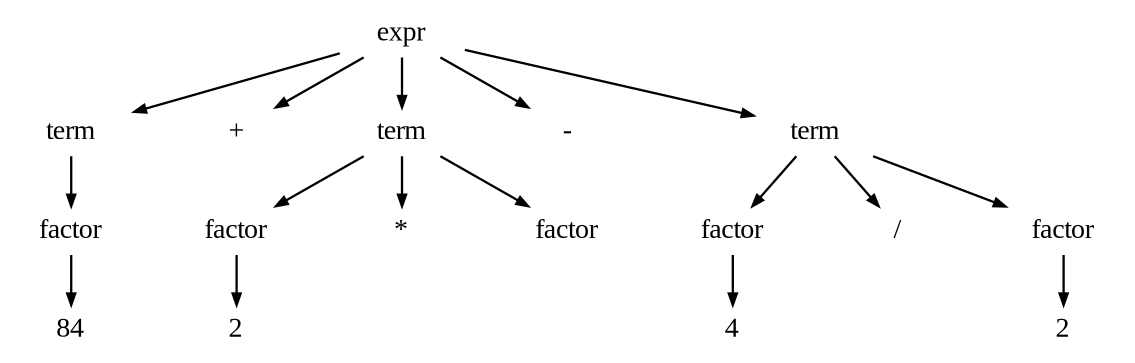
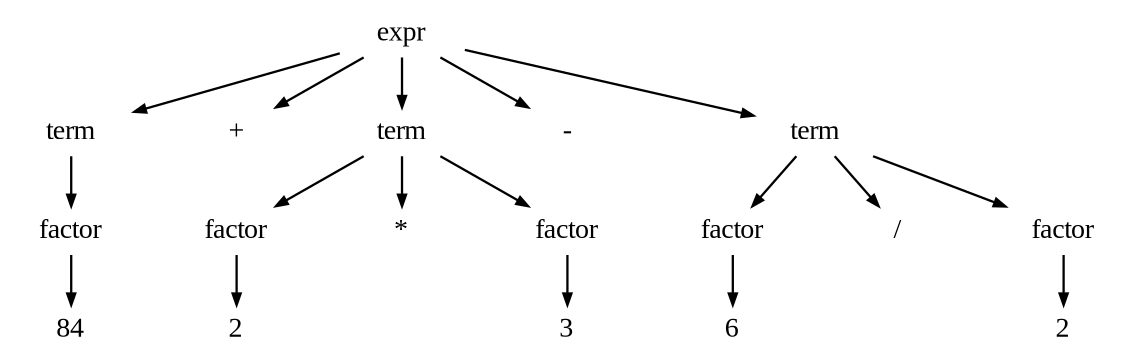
none -> (567, 330)
(733, 330) -> (733, 330)
